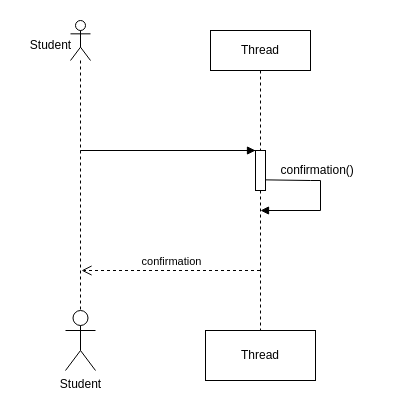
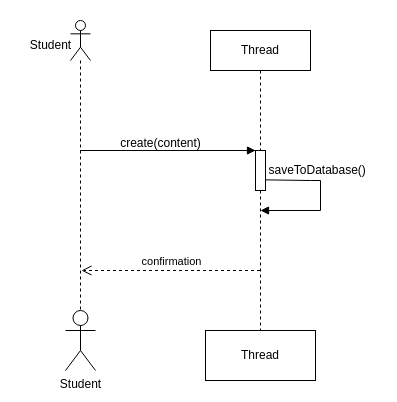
none -> (161, 144)
(296, 171) -> (296, 171)
